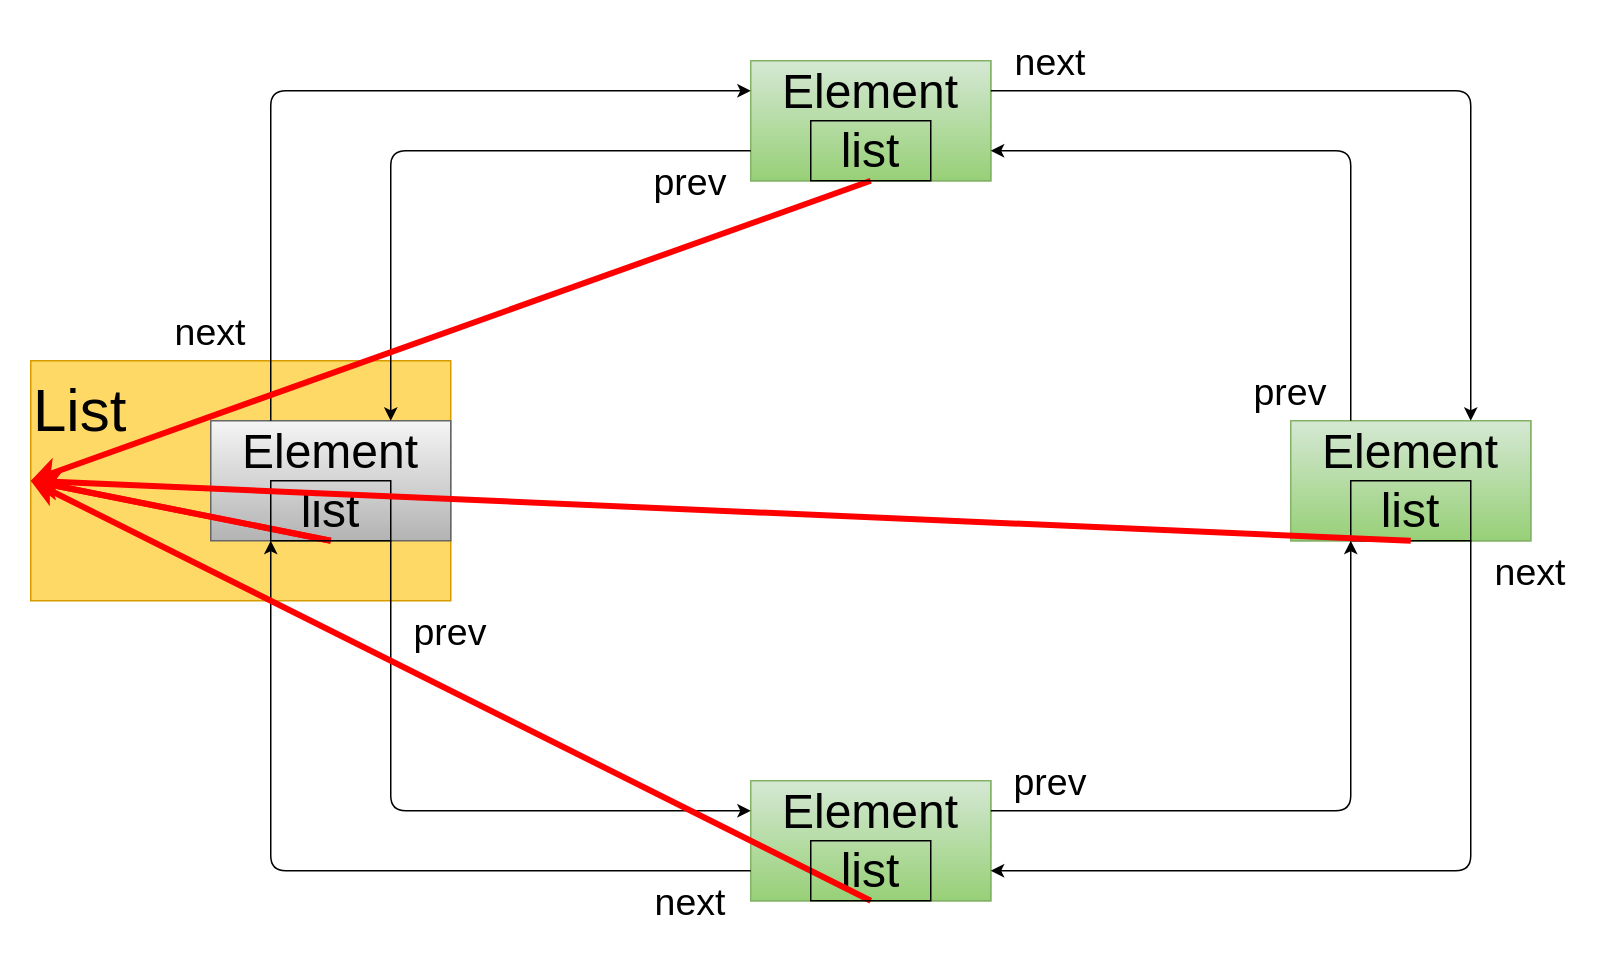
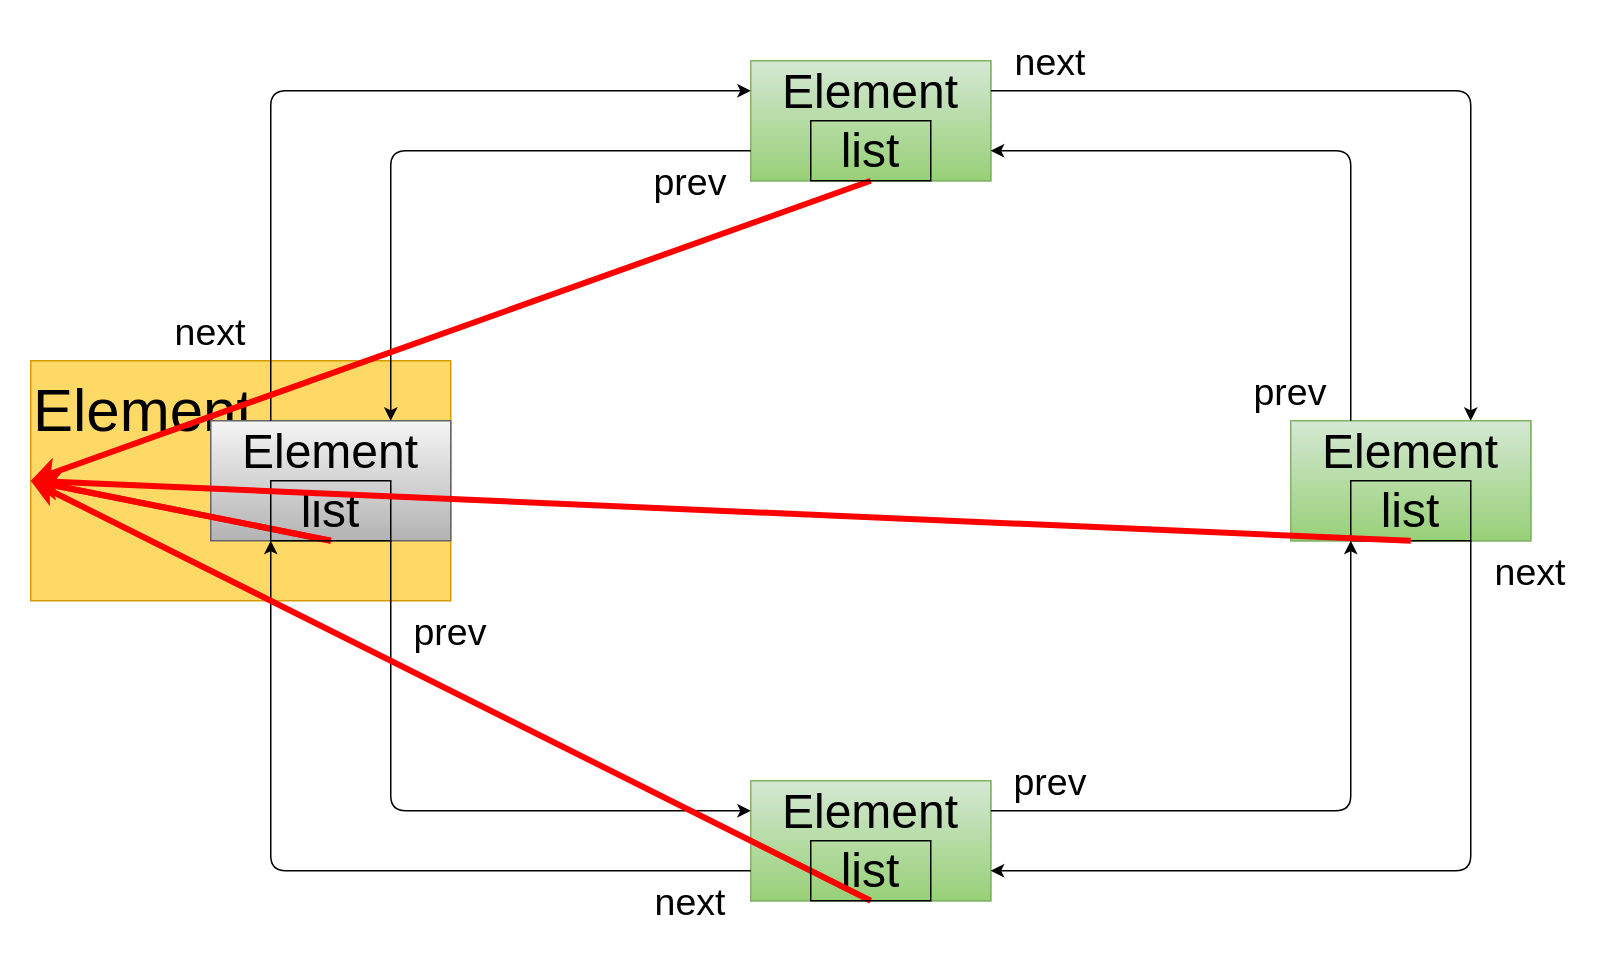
(58, 481) -> (78, 481)
